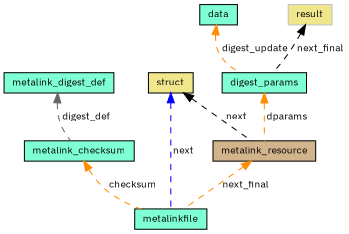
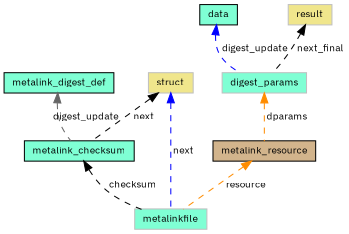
(222, 58) -> (222, 58)
(171, 83) -> (171, 83)
(264, 83) -> (264, 83)
(85, 117) -> (85, 117)
(222, 120) -> (121, 120)
(245, 185) -> (245, 185)
(112, 194) -> (112, 194)
(171, 219) -> (171, 219)
